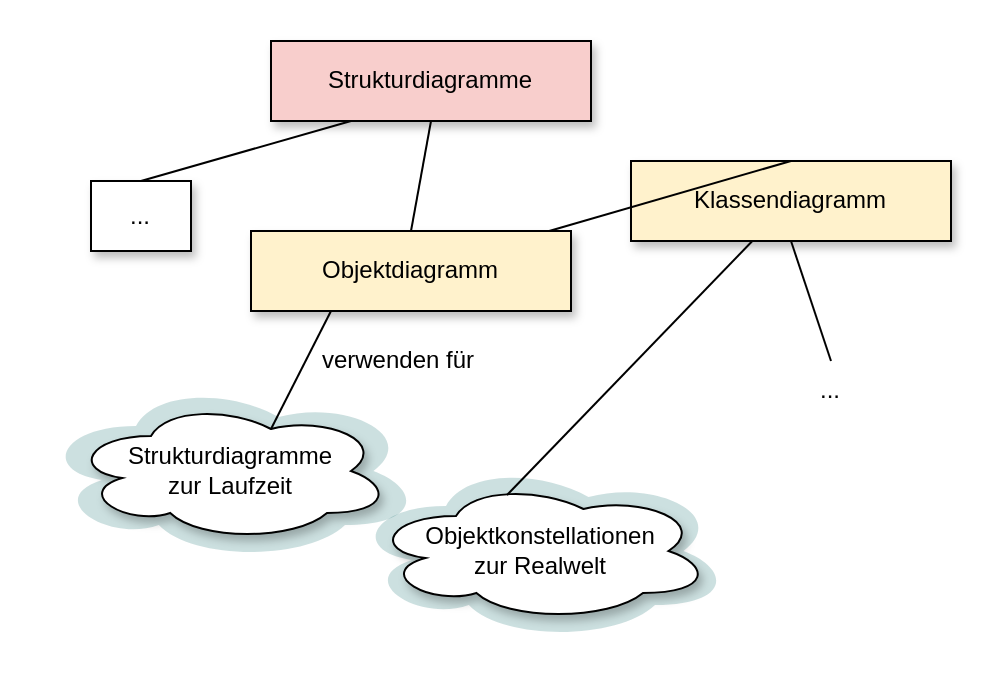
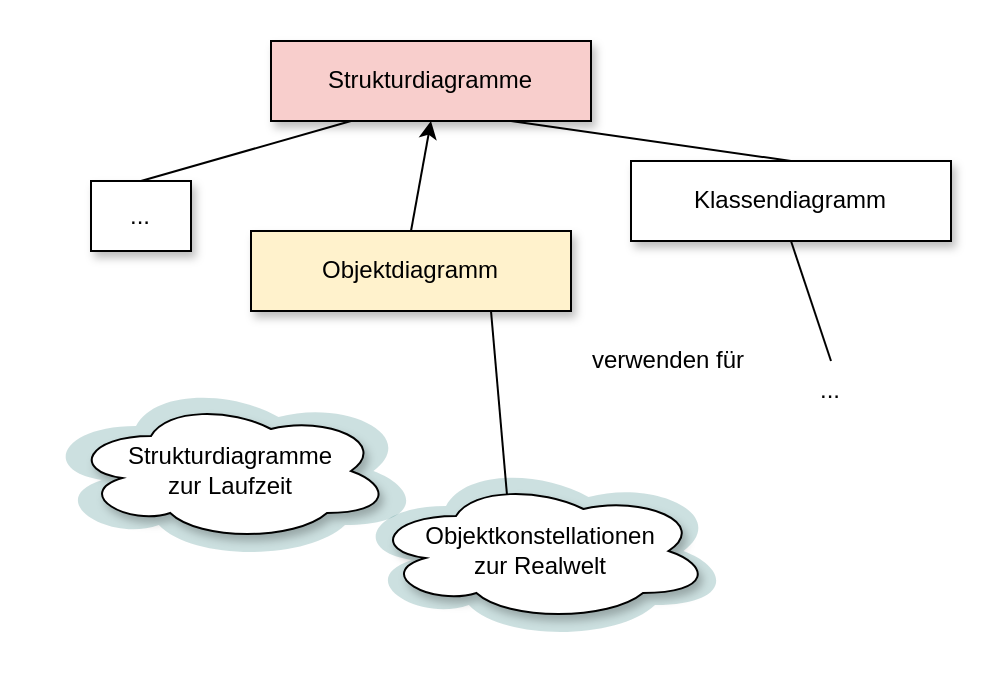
(429, 130) -> (428, 136)
(671, 196) -> (652, 141)
(791, 201) -> (791, 201)
(399, 361) -> (669, 361)
(630, 368) -> (499, 403)
(301, 370) -> none
